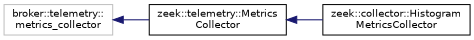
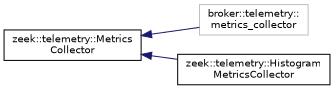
(136, 20) -> (176, 31)
(396, 20) -> (254, 70)
